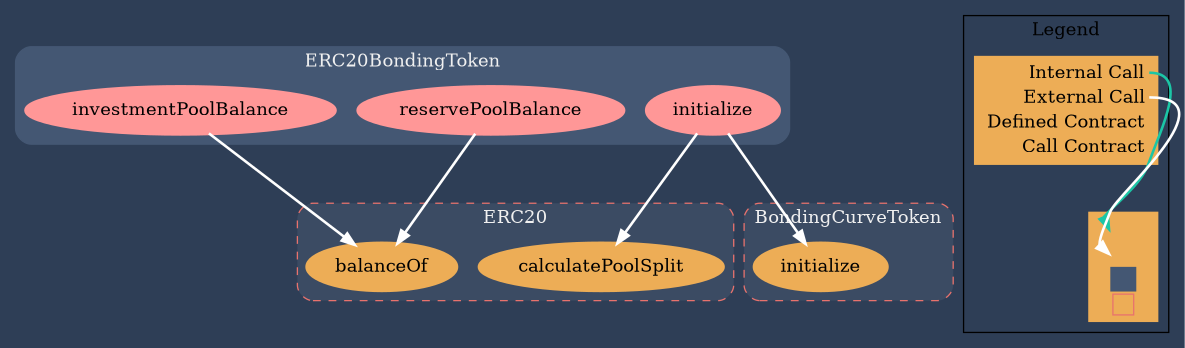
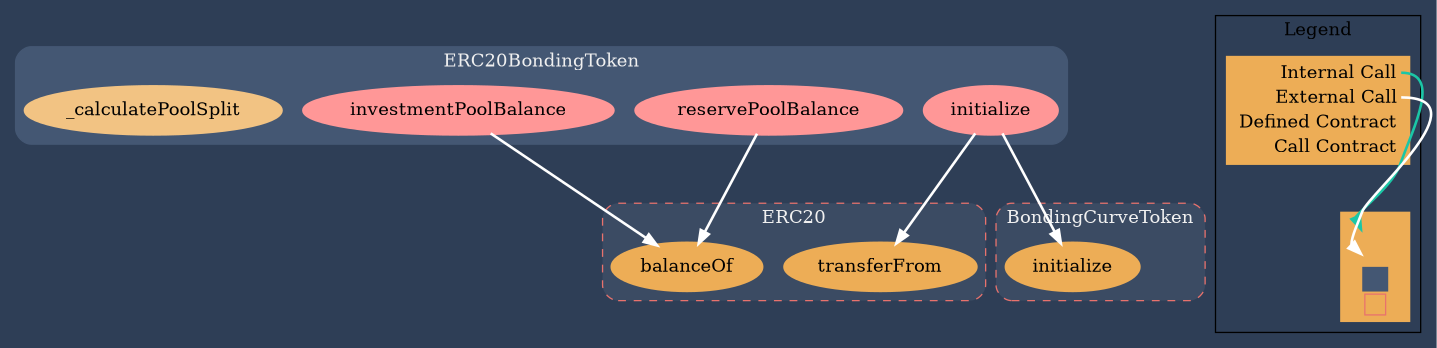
none -> (153, 110)
(601, 267) -> (880, 267)
